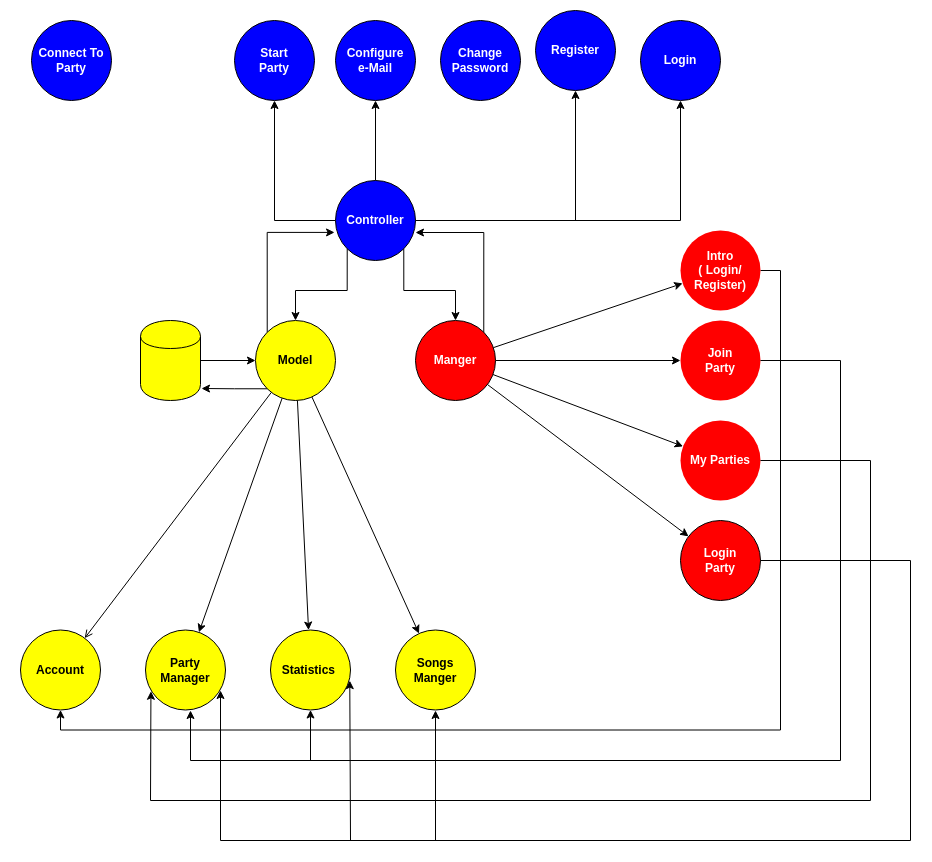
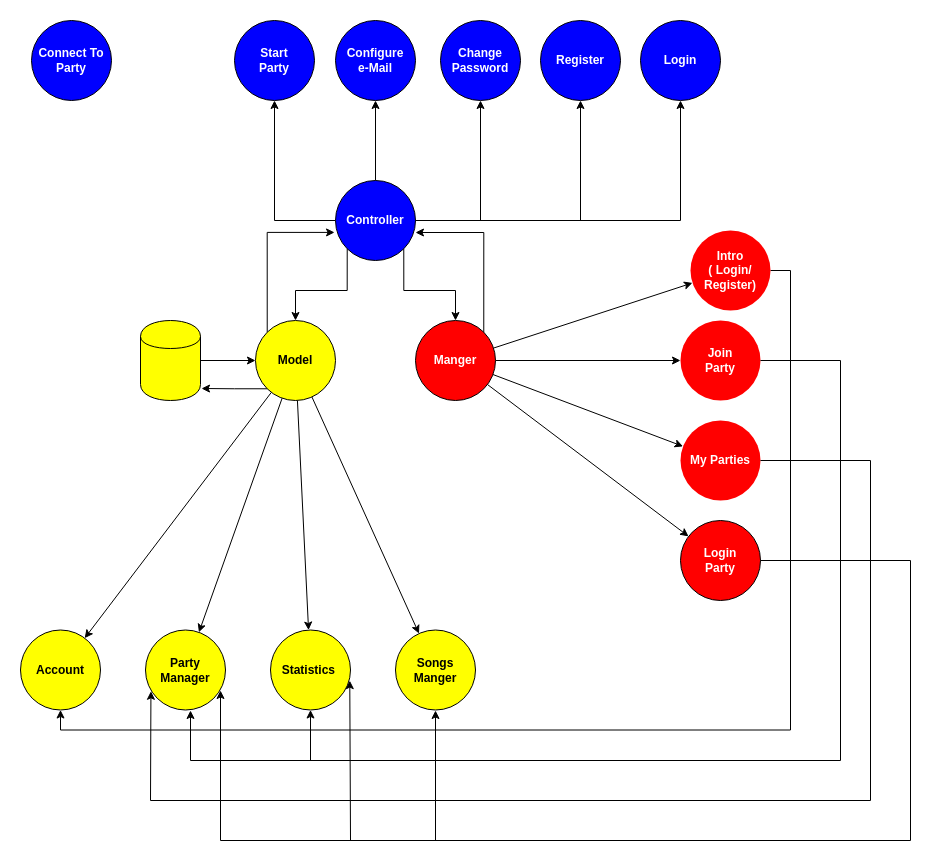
(576, 51) -> (581, 61)
none -> (481, 163)
(721, 271) -> (731, 271)
(88, 633) -> (90, 631)
